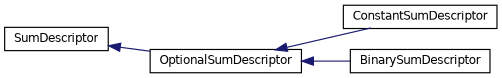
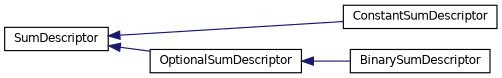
(329, 38) -> (232, 28)
